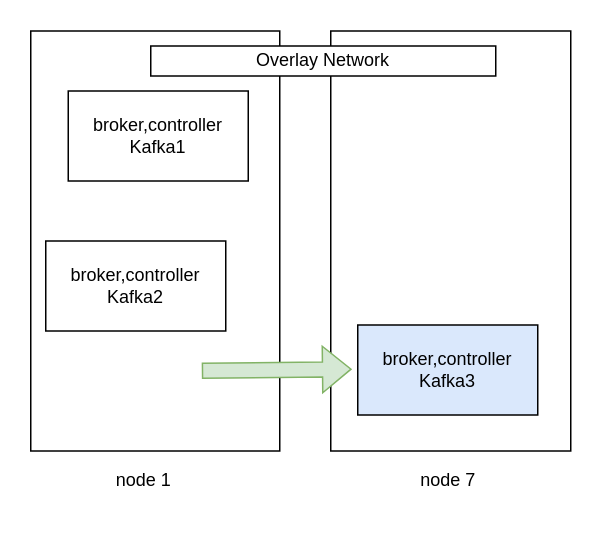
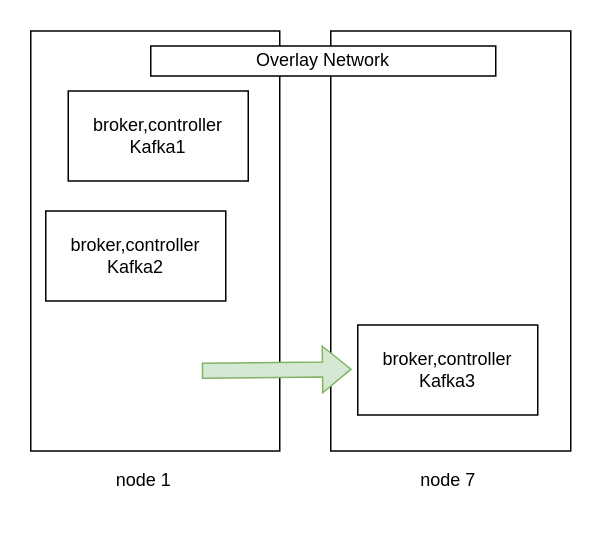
(136, 286) -> (136, 256)
(448, 370) -> (448, 370)
